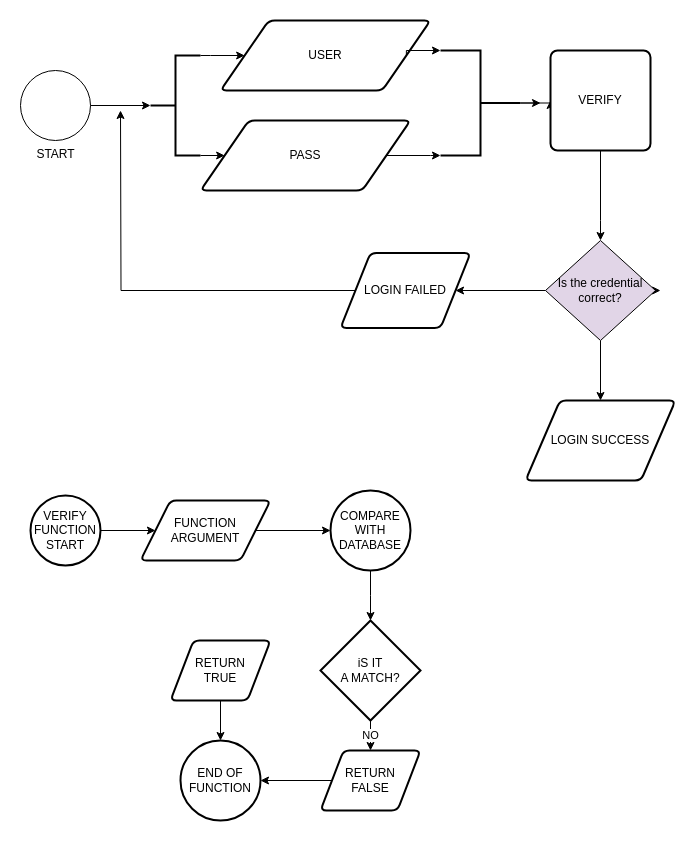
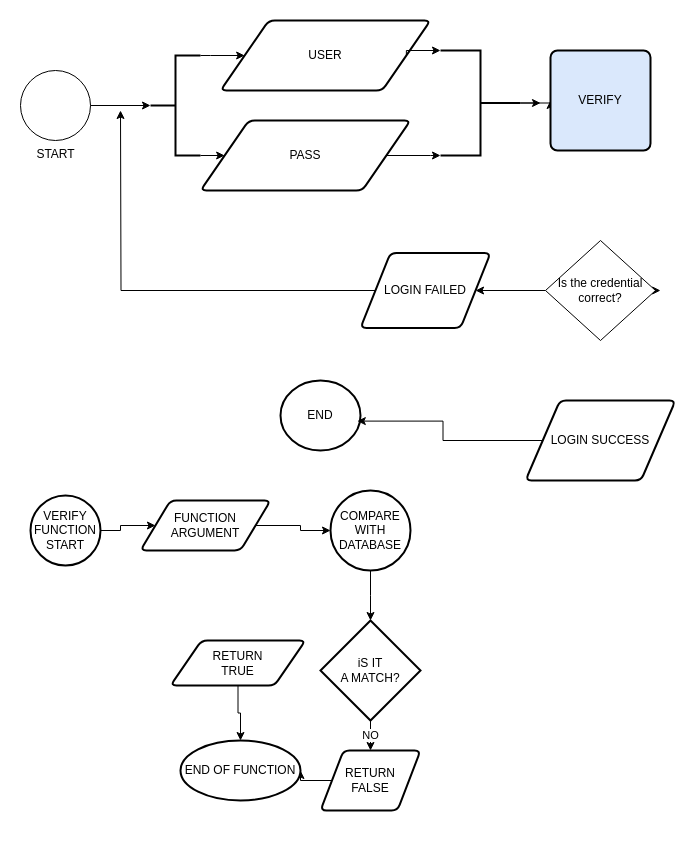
(601, 101) -> (601, 101)
(601, 192) -> none
(406, 291) -> (426, 291)
(601, 291) -> (601, 291)
(601, 367) -> none
none -> (321, 416)
none -> (444, 441)
(206, 531) -> (206, 526)
(221, 671) -> (238, 663)
(221, 781) -> (241, 771)
